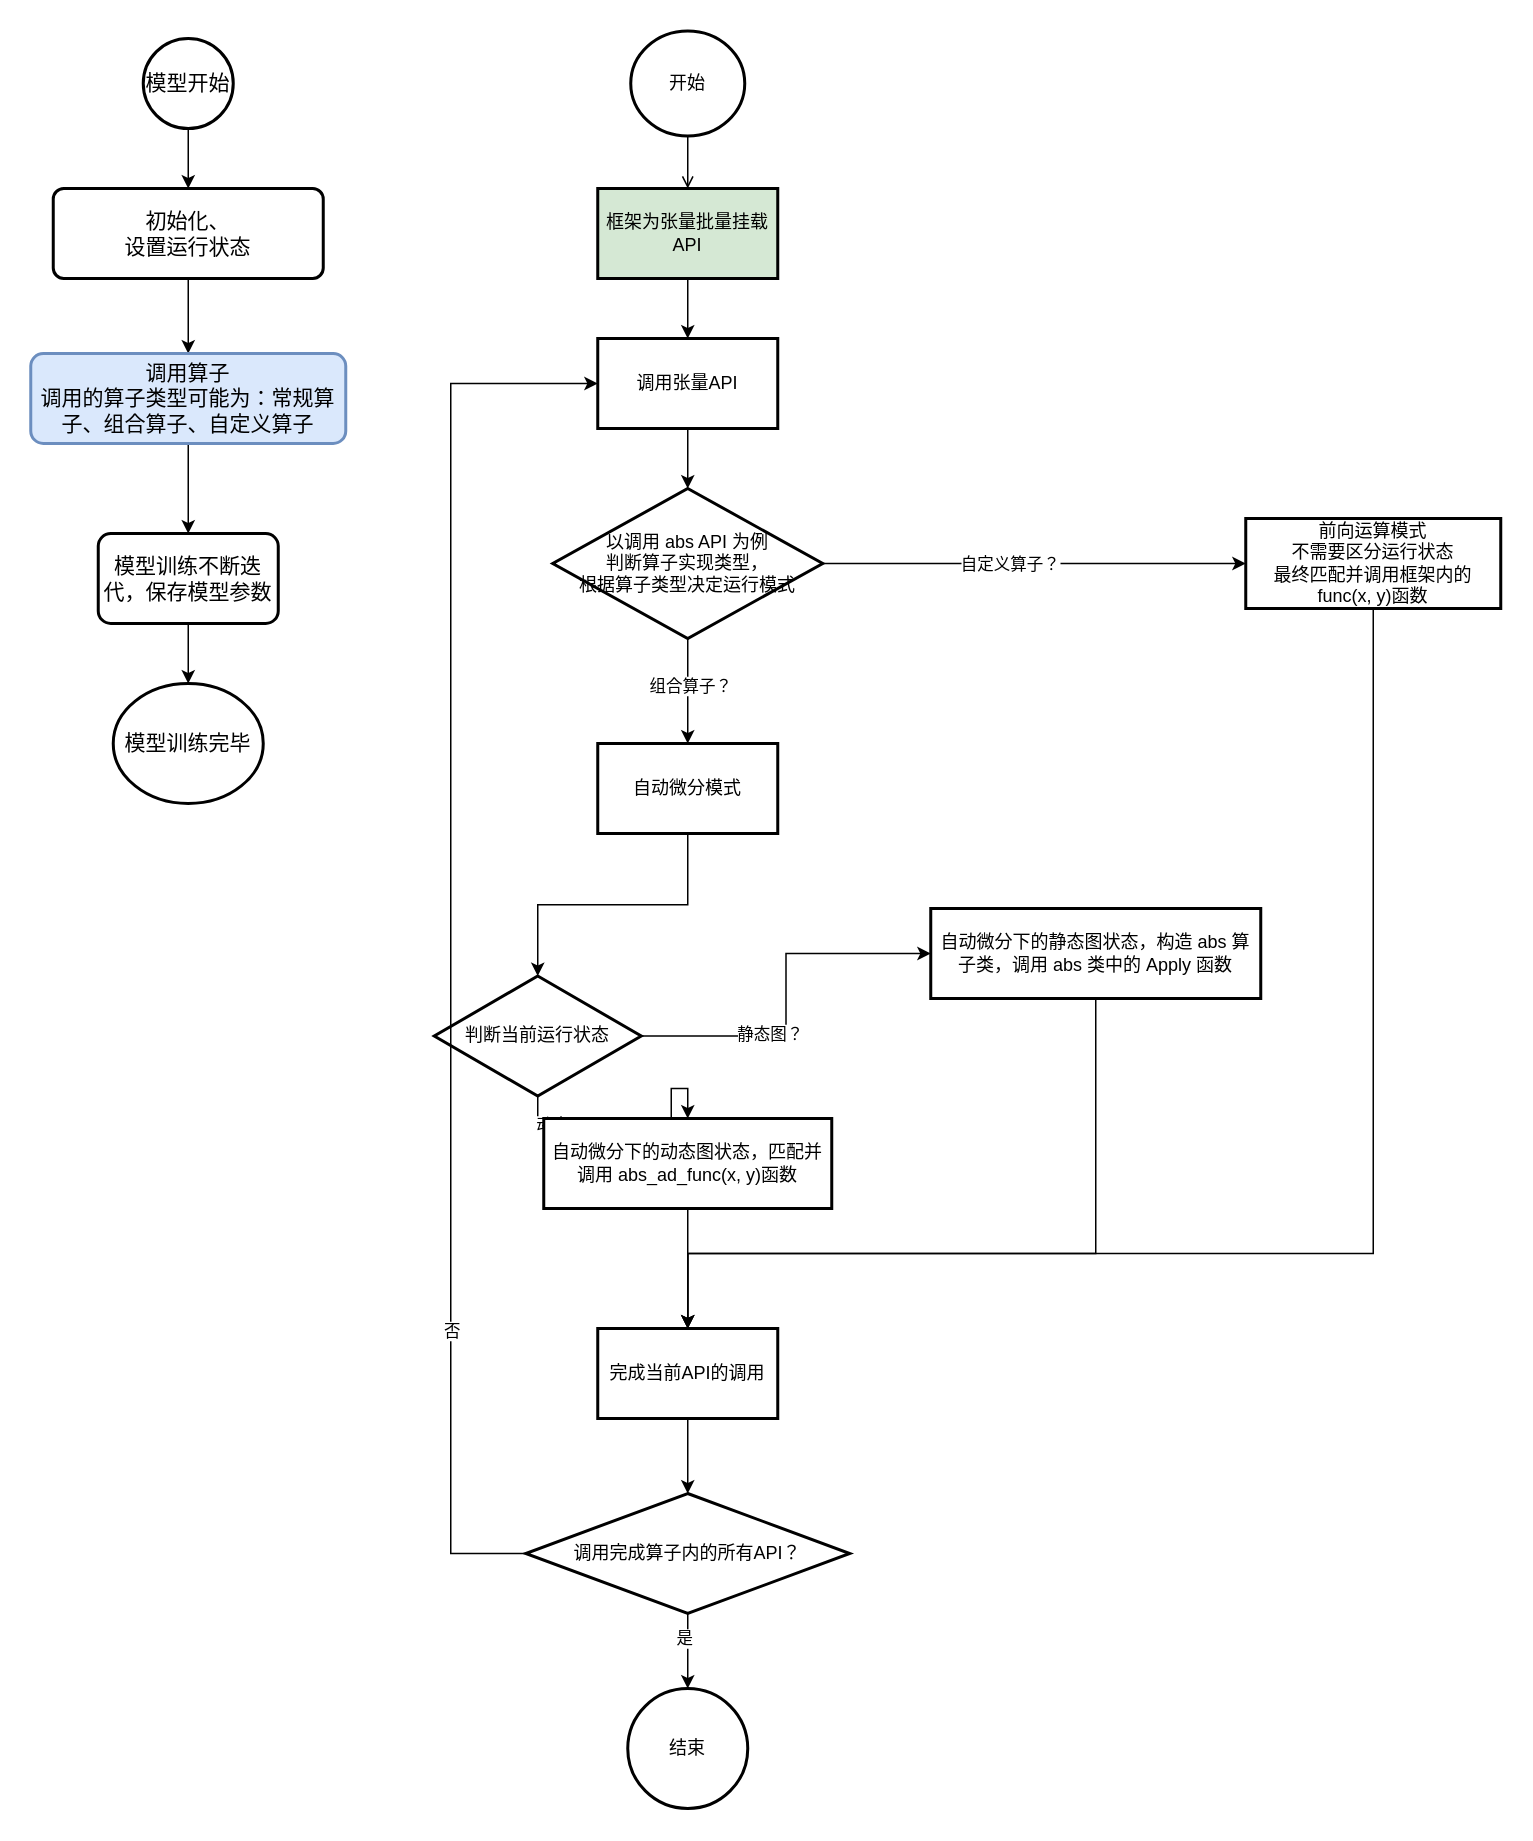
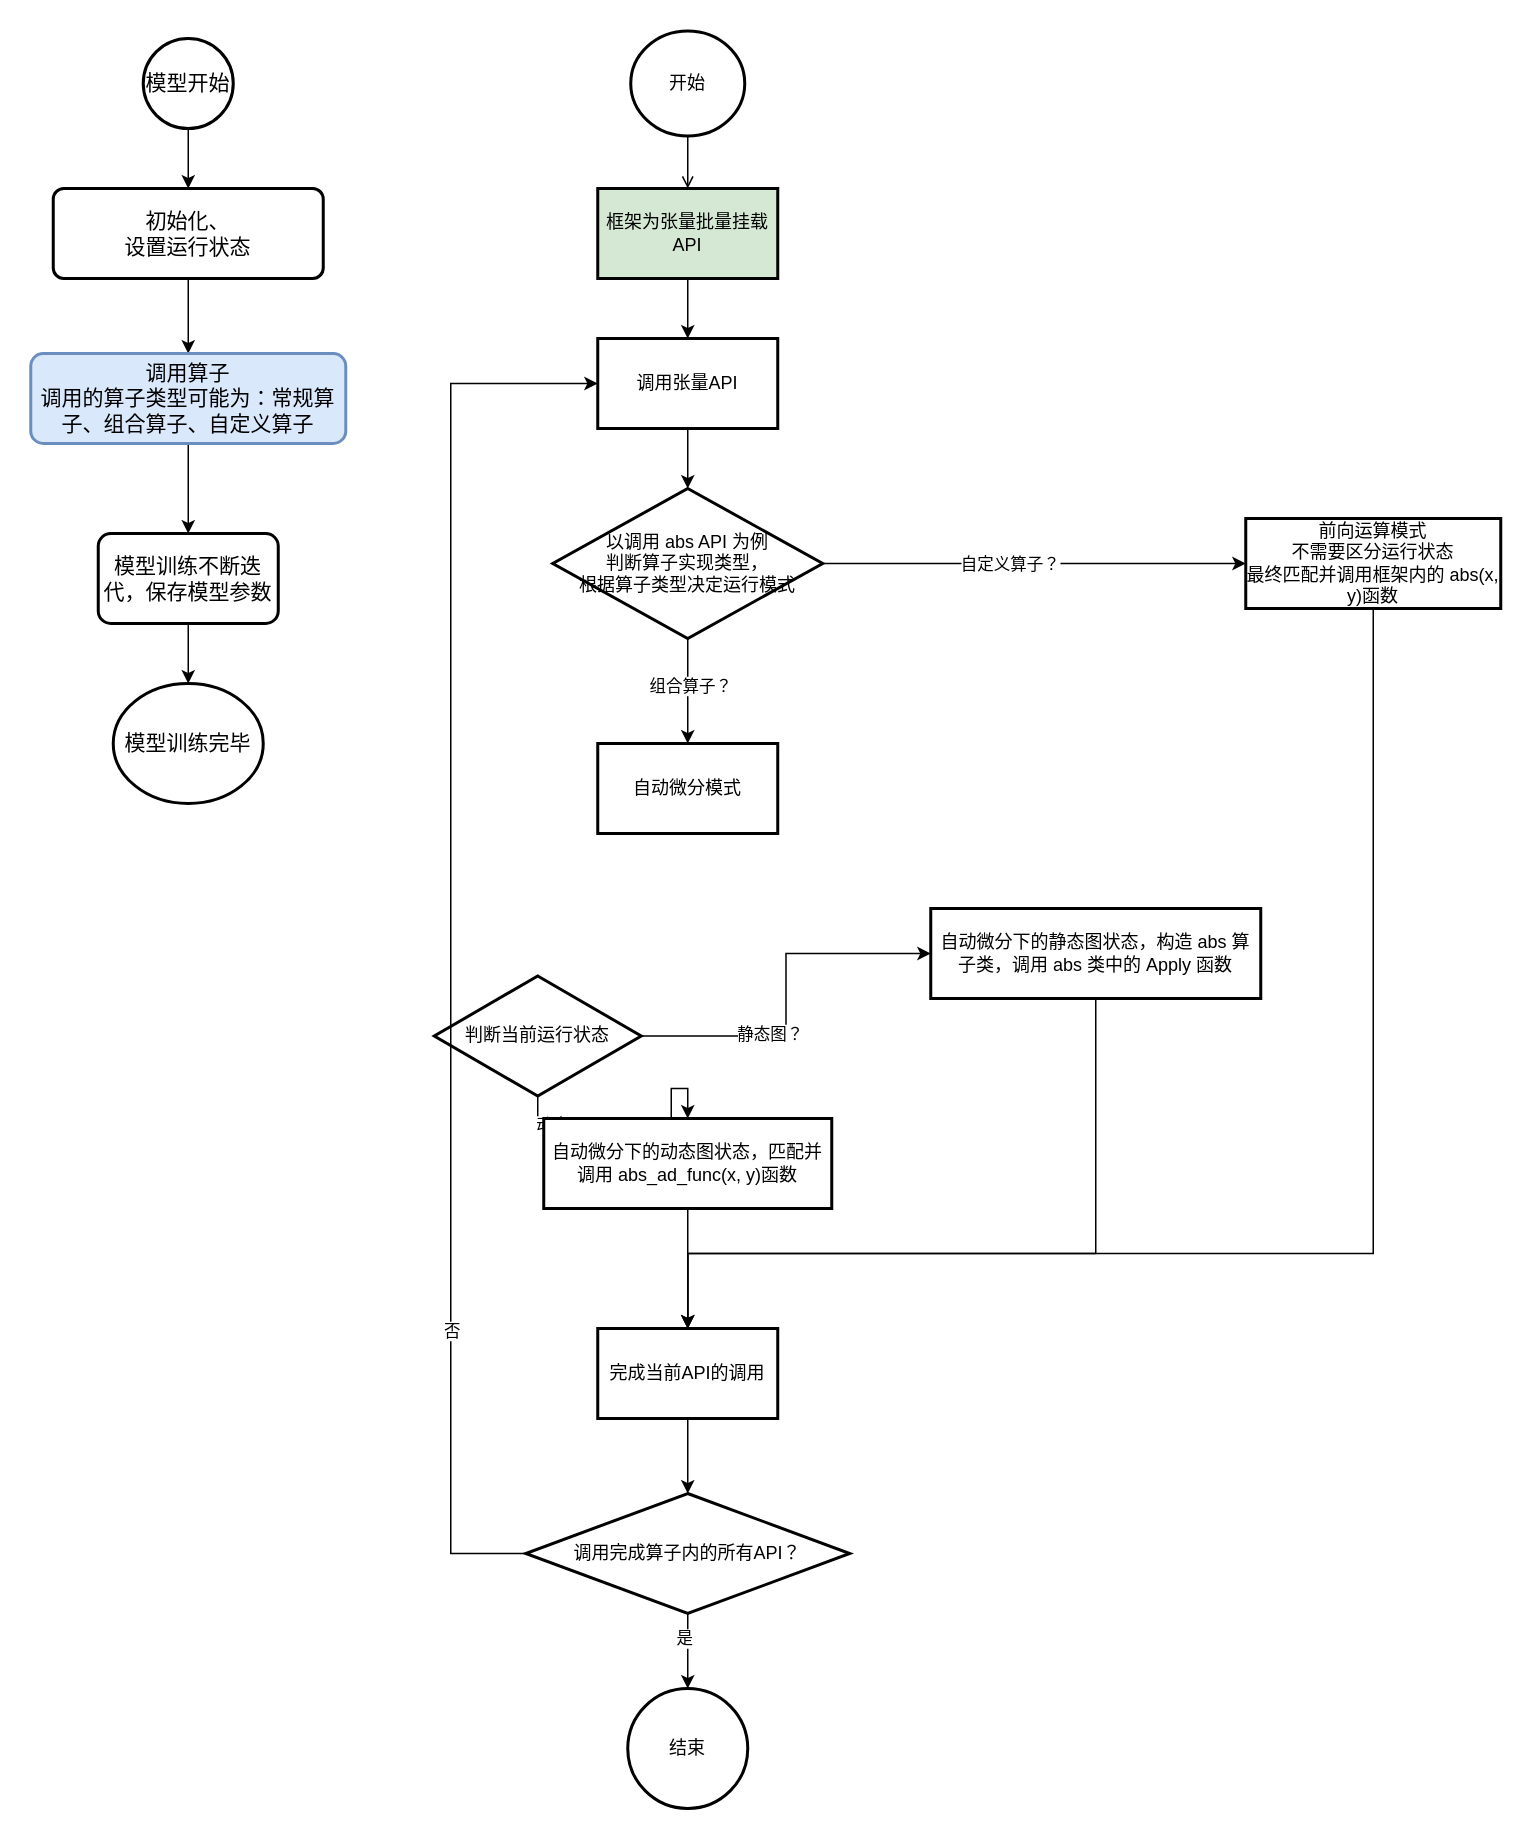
(1373, 563) -> (1373, 563)
(618, 905) -> none
